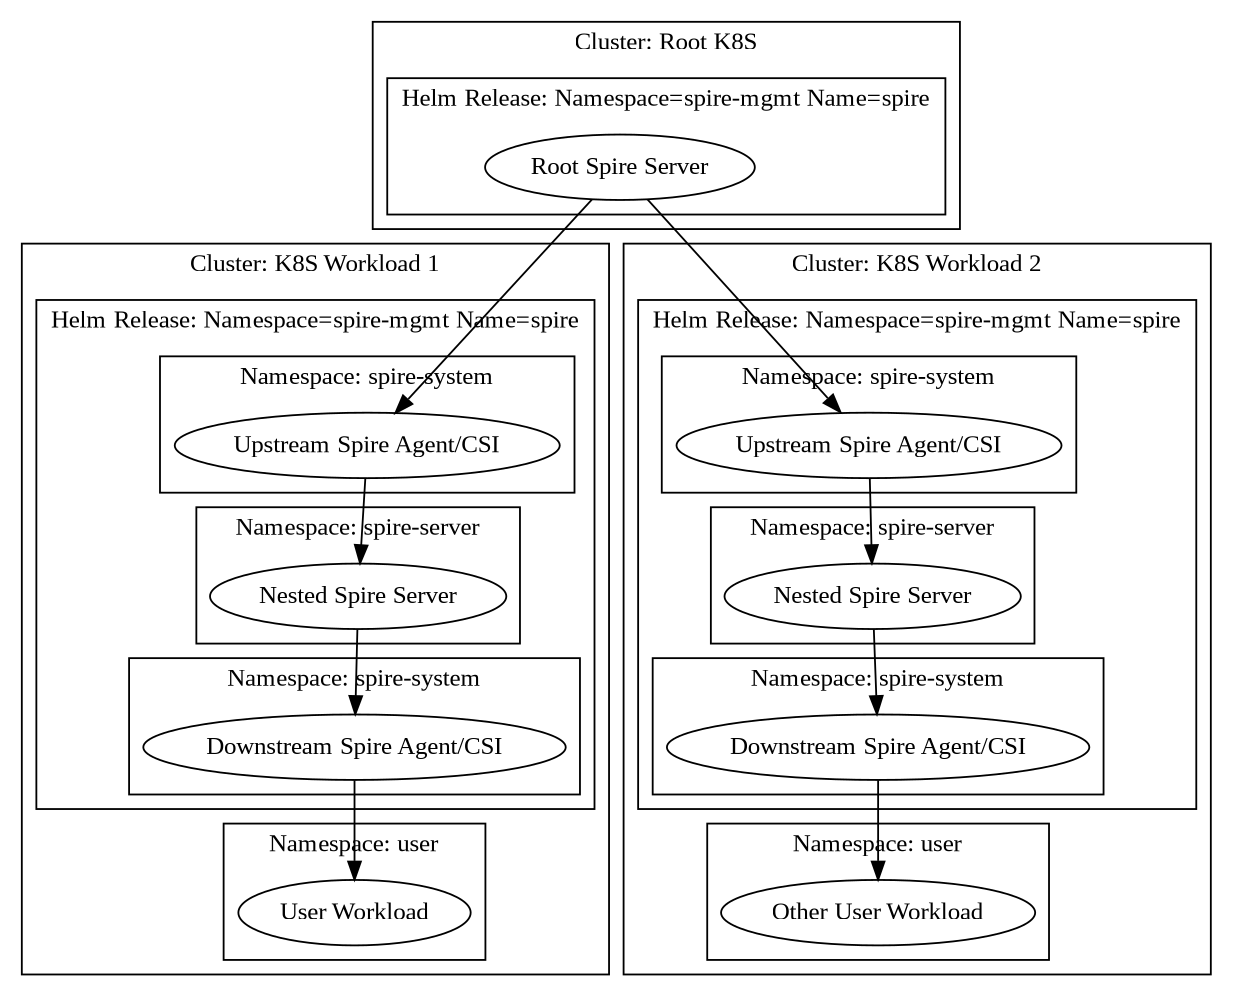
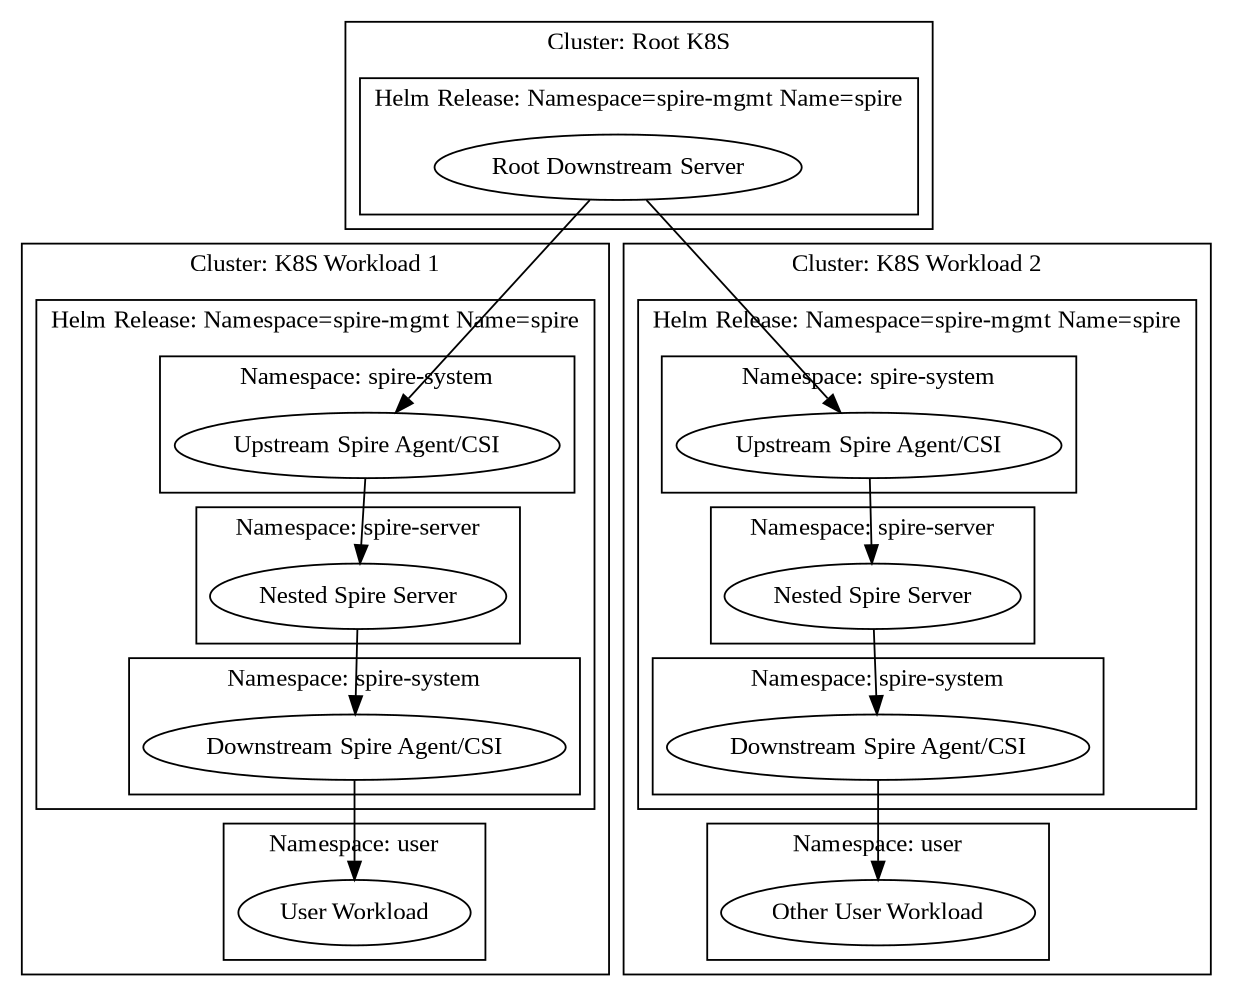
(620, 167) -> (618, 167)
